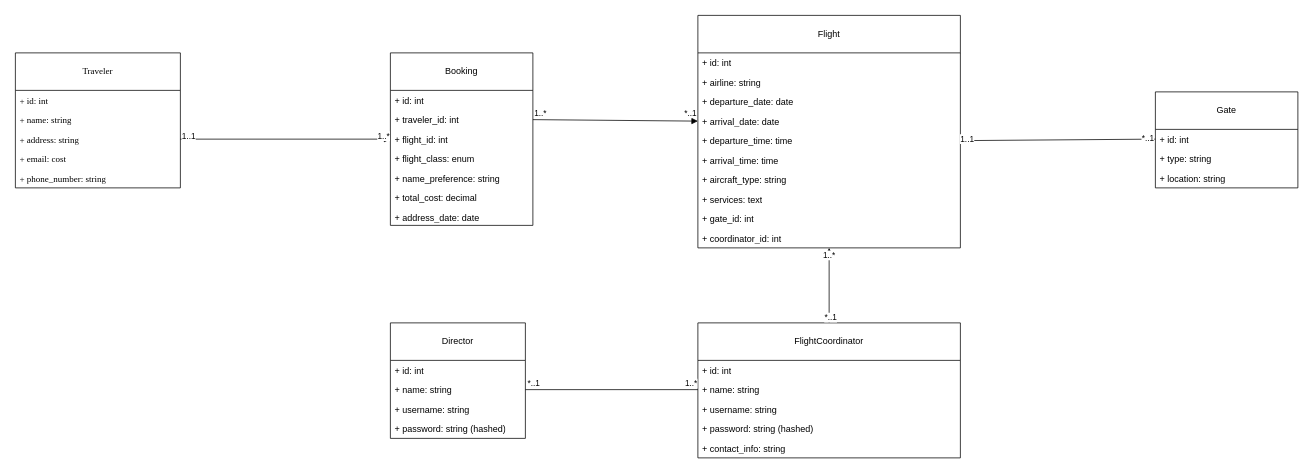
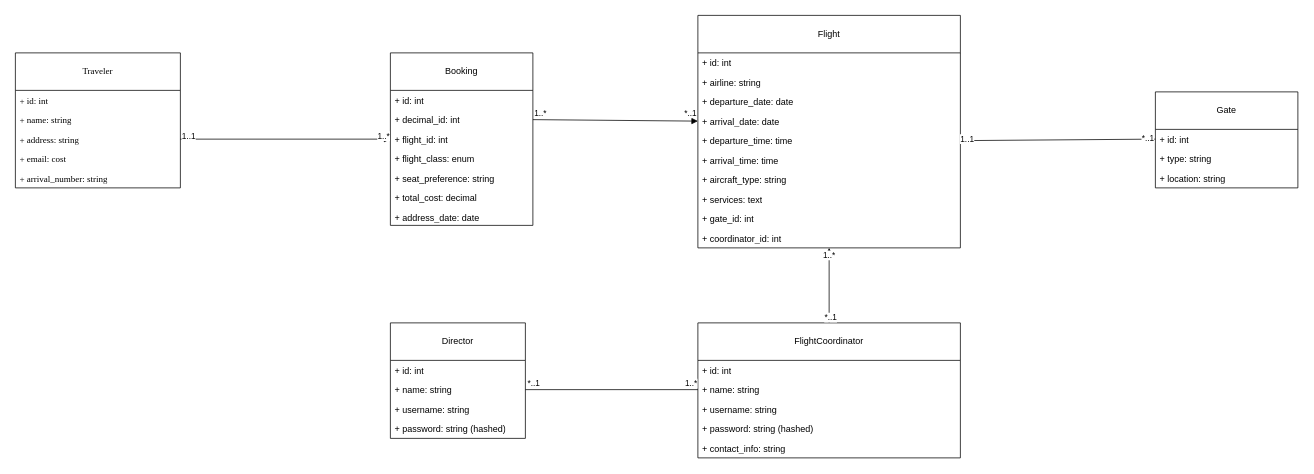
(433, 121) -> (430, 121)
(71, 179) -> (73, 179)
(453, 179) -> (453, 179)
